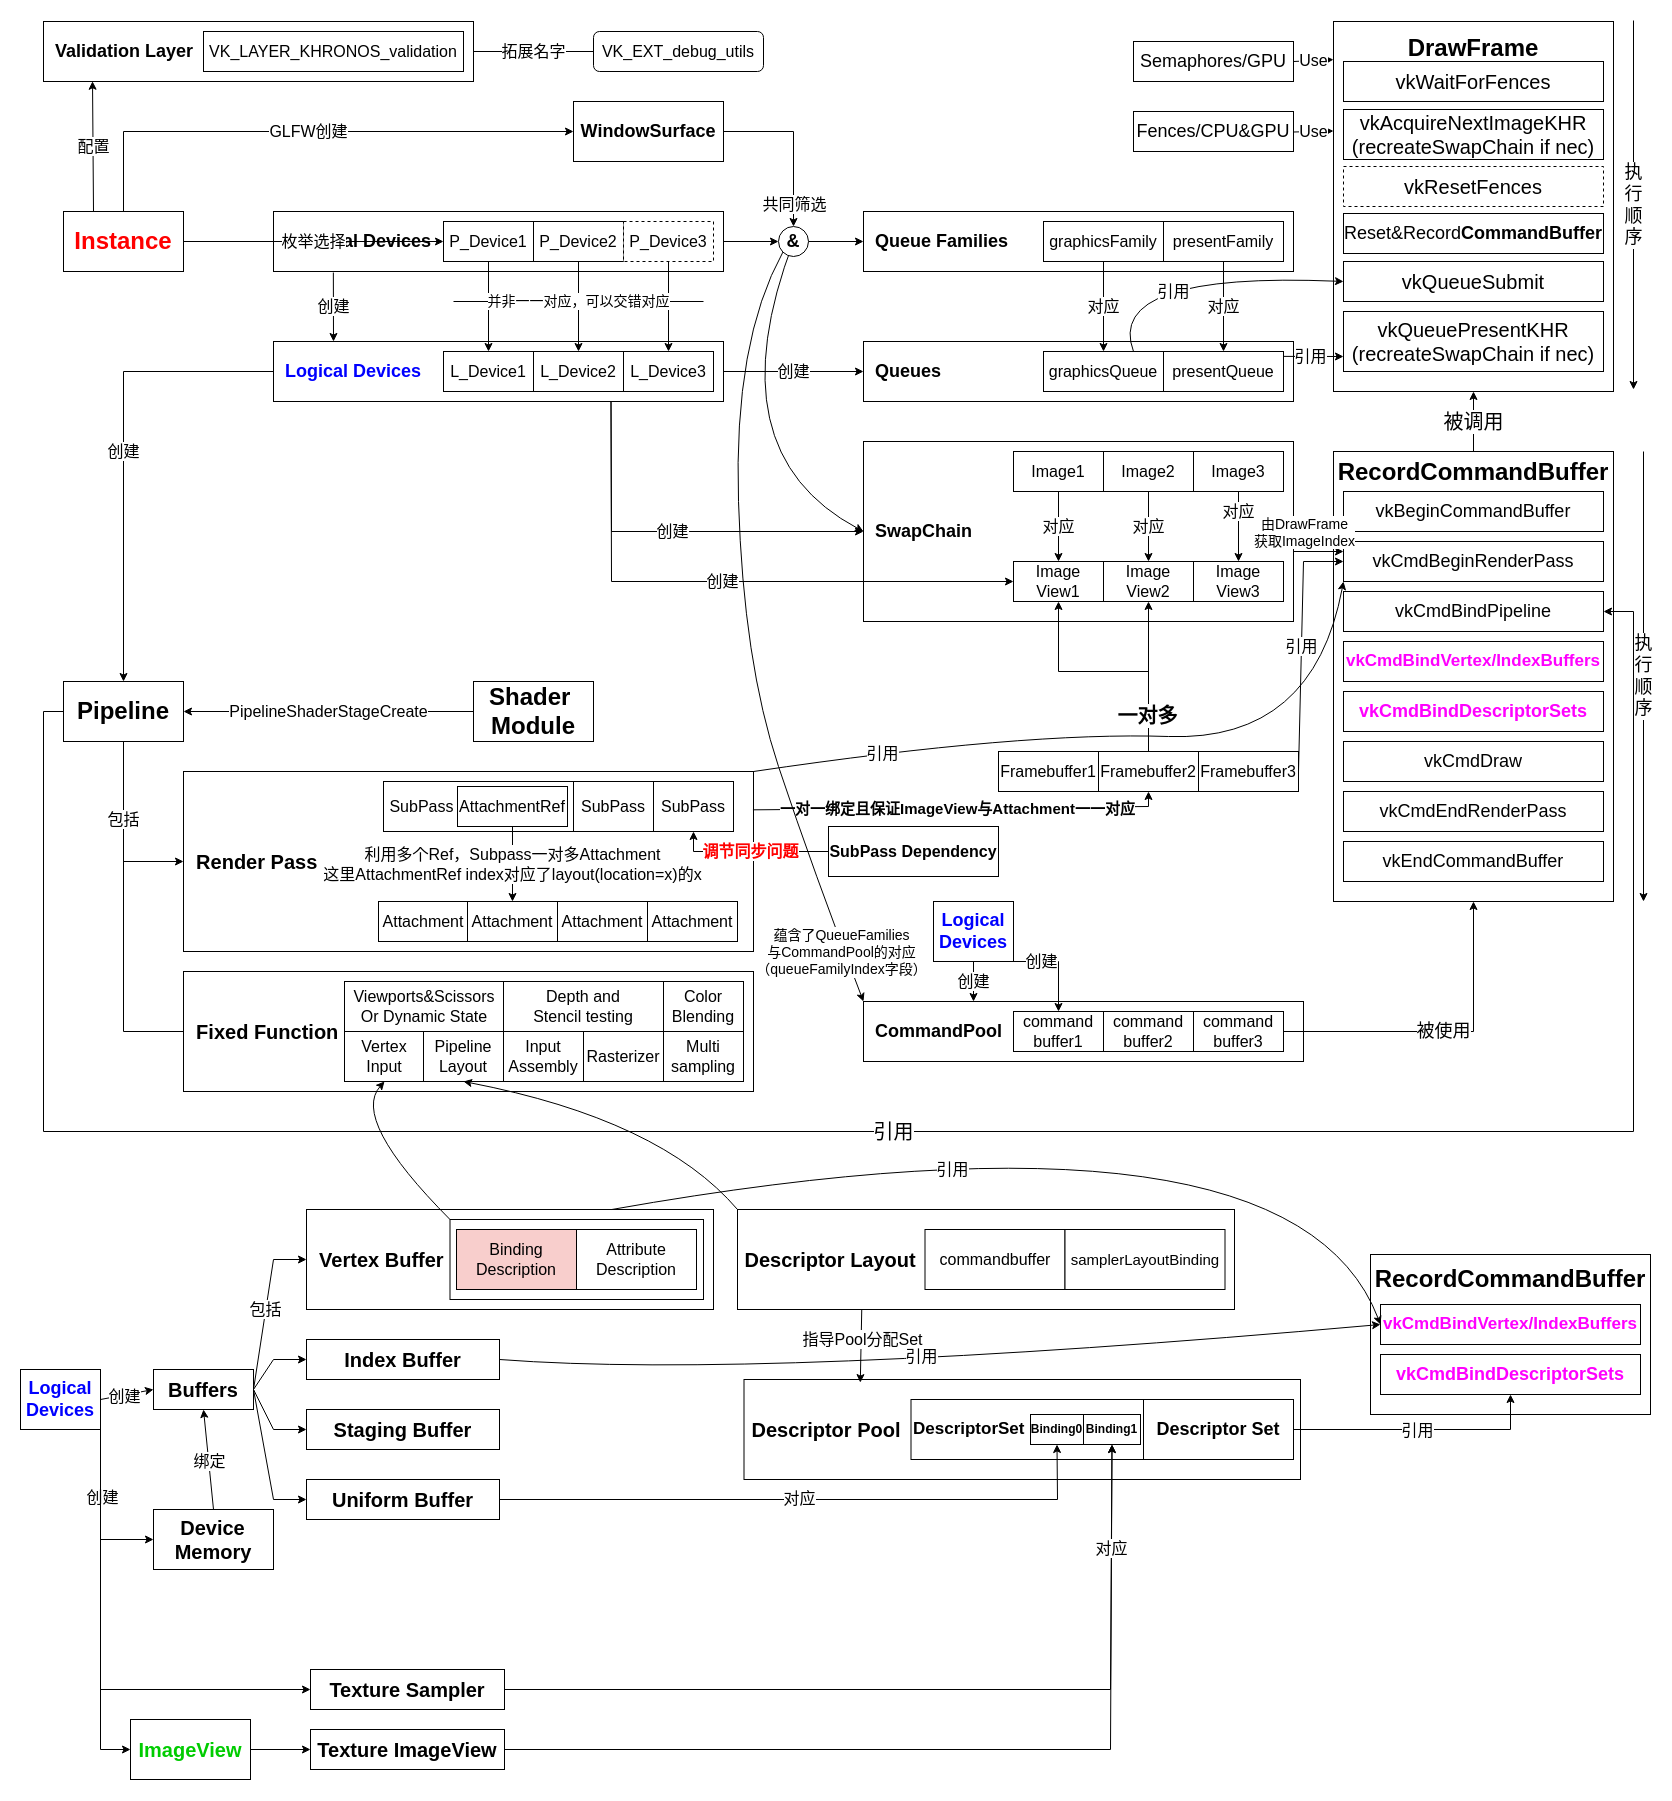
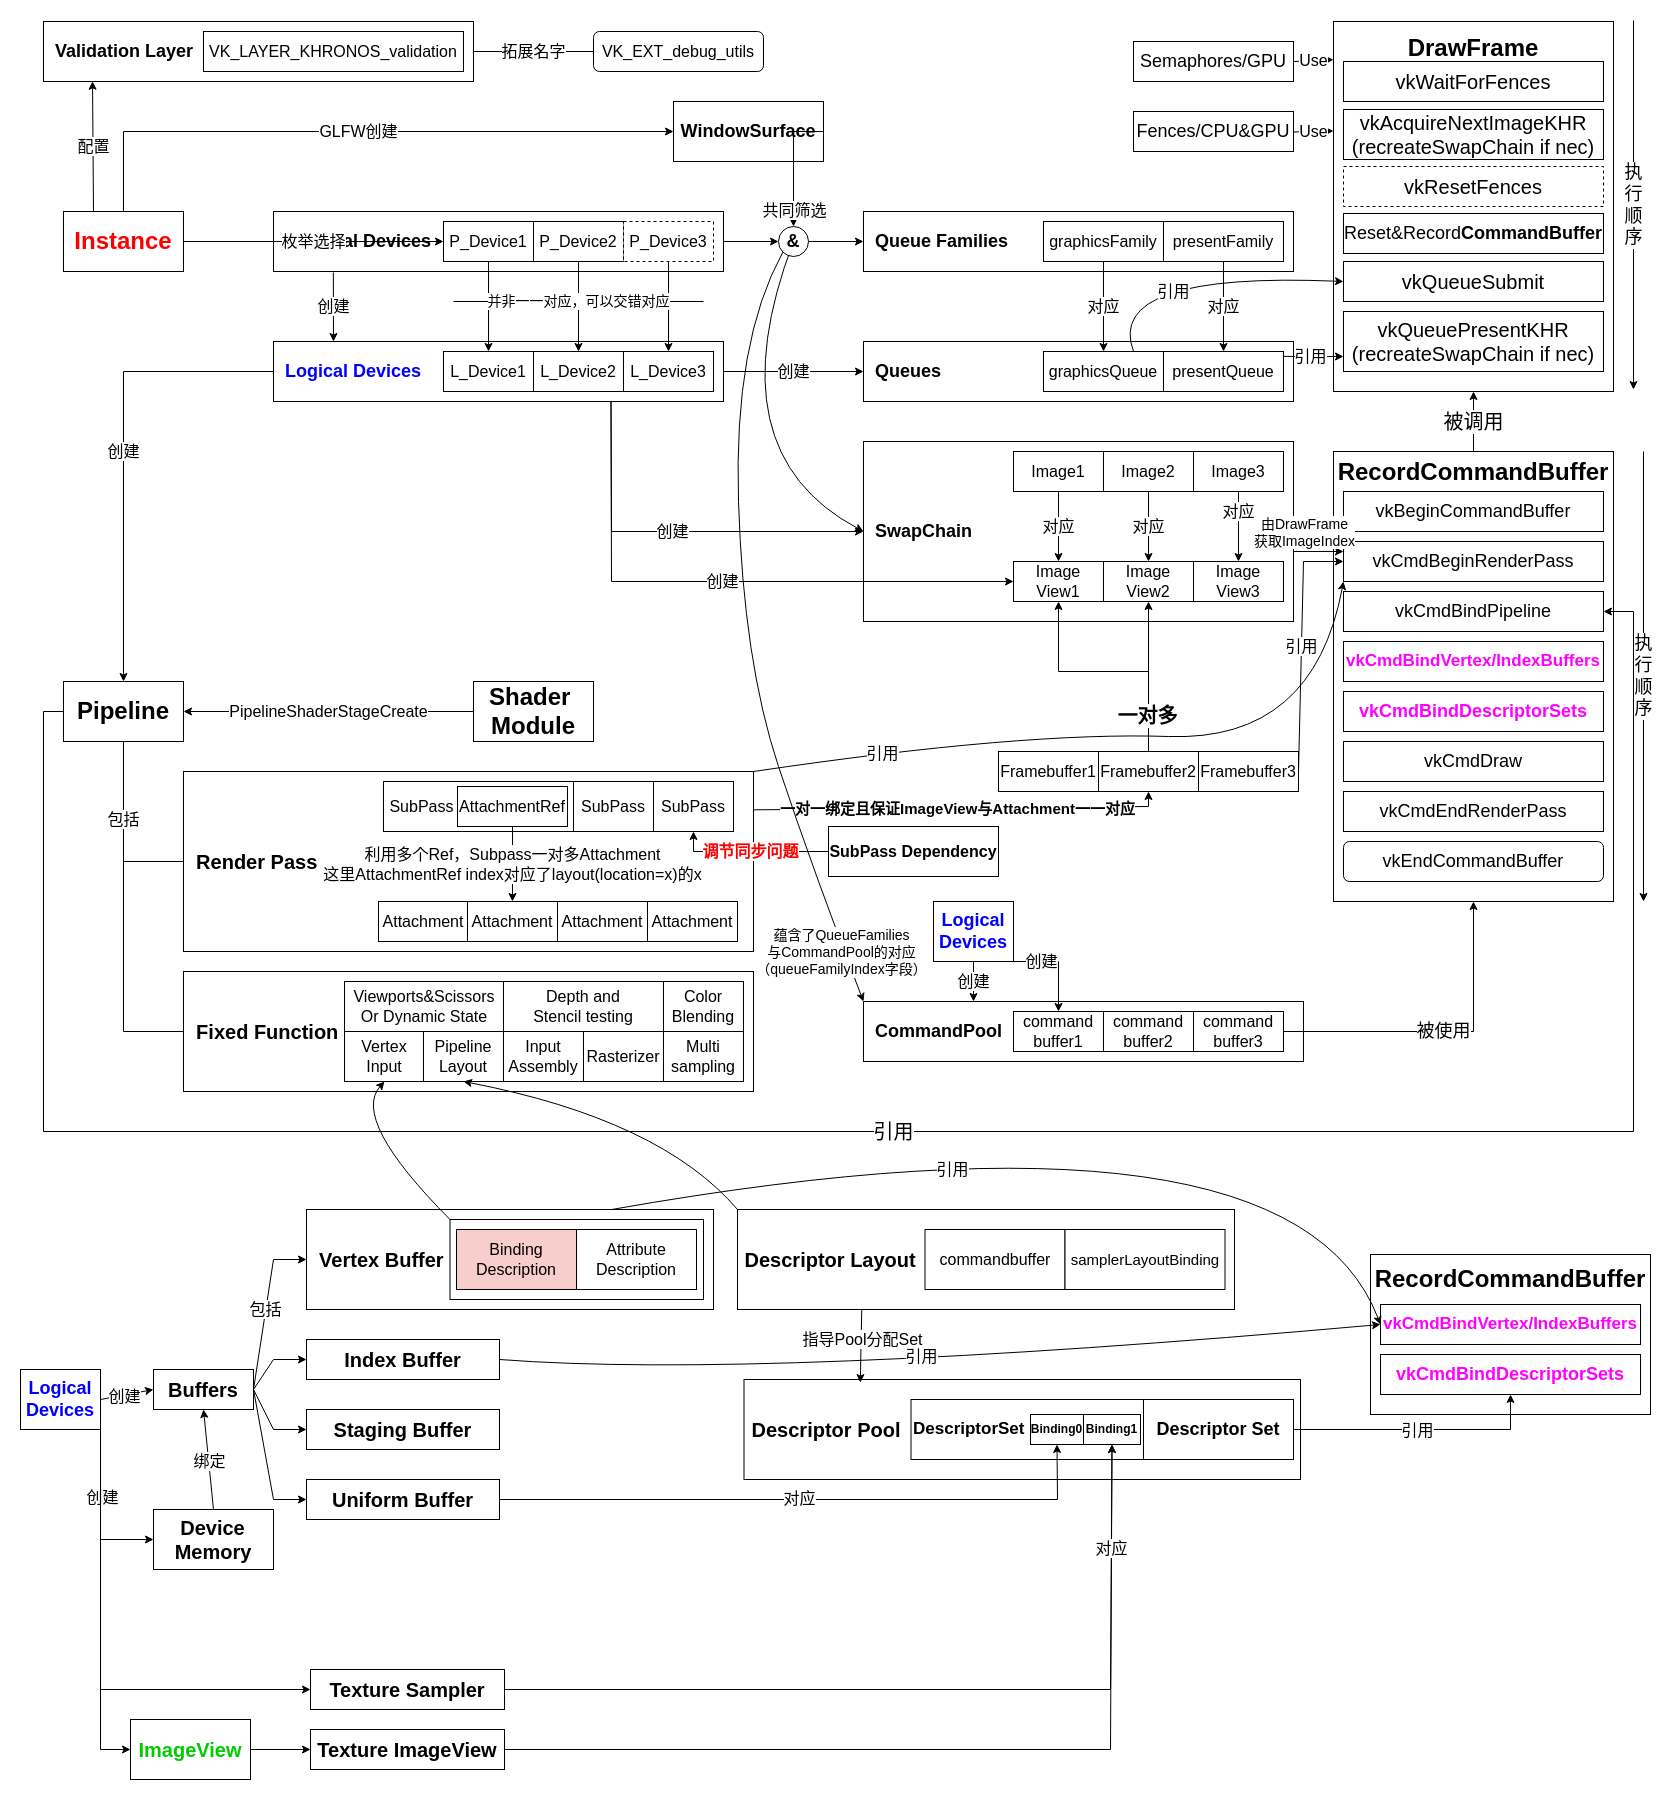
(649, 132) -> (749, 132)
(175, 862) -> (178, 862)
(1474, 862) -> (1474, 862)
